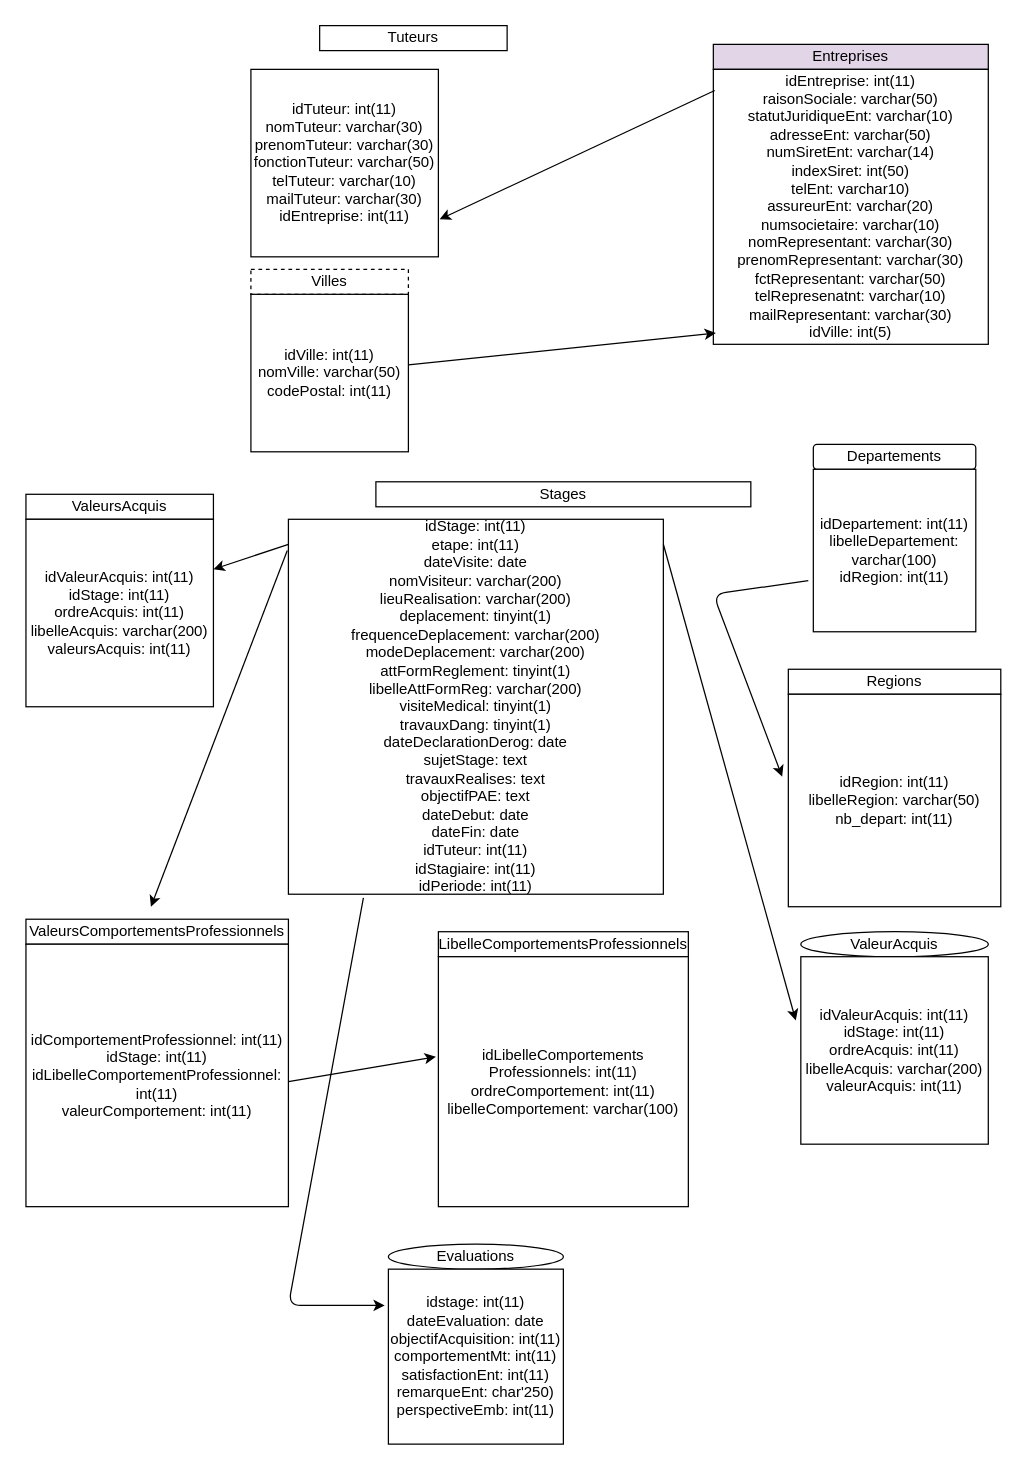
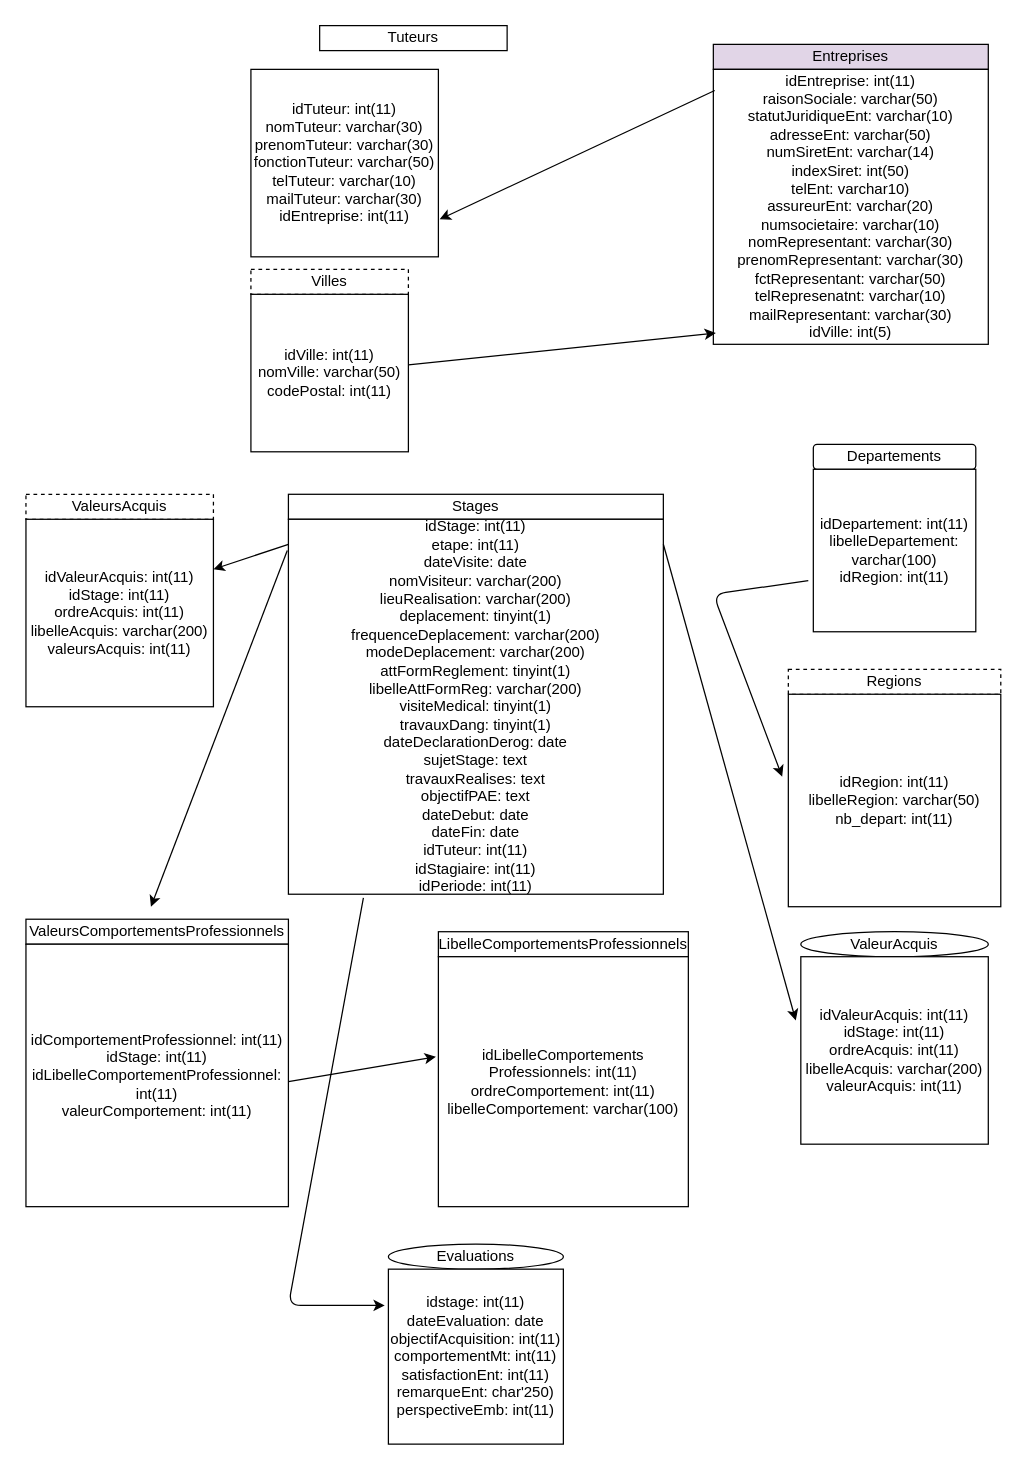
(563, 494) -> (476, 507)
(119, 507) -> (119, 507)
(894, 682) -> (894, 682)
